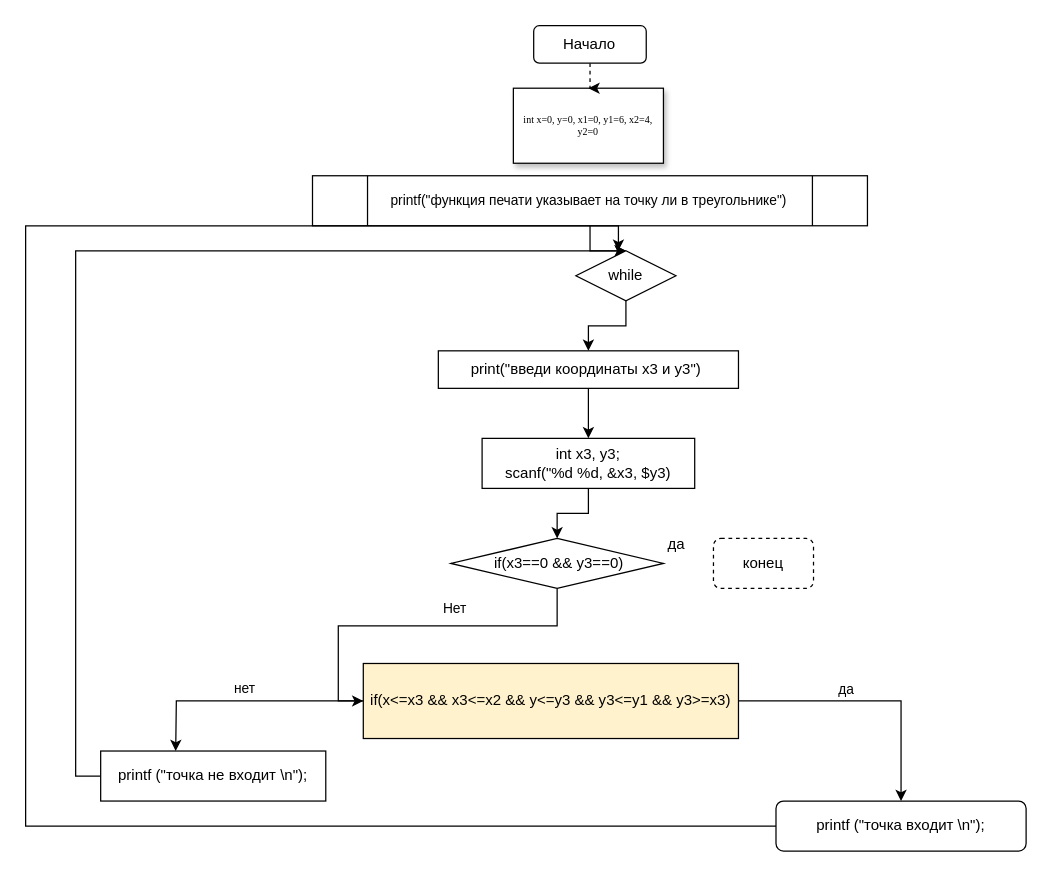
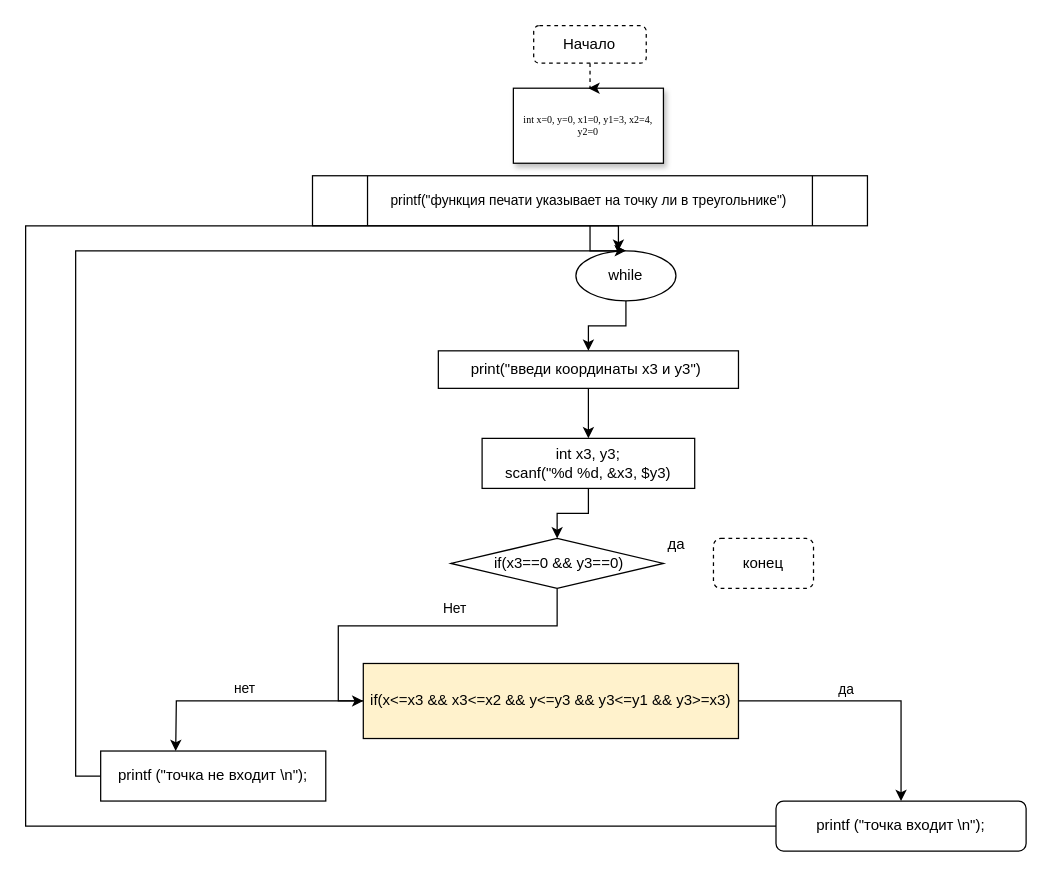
(590, 44) -> (590, 44)
(588, 126) -> (588, 126)
(626, 276) -> (626, 276)
